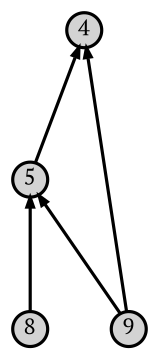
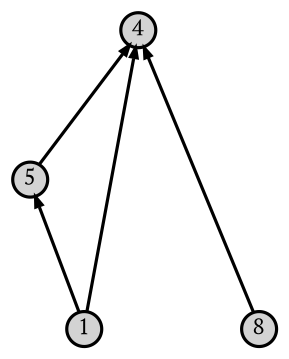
(30, 259) -> (201, 185)
(129, 329) -> (84, 329)
